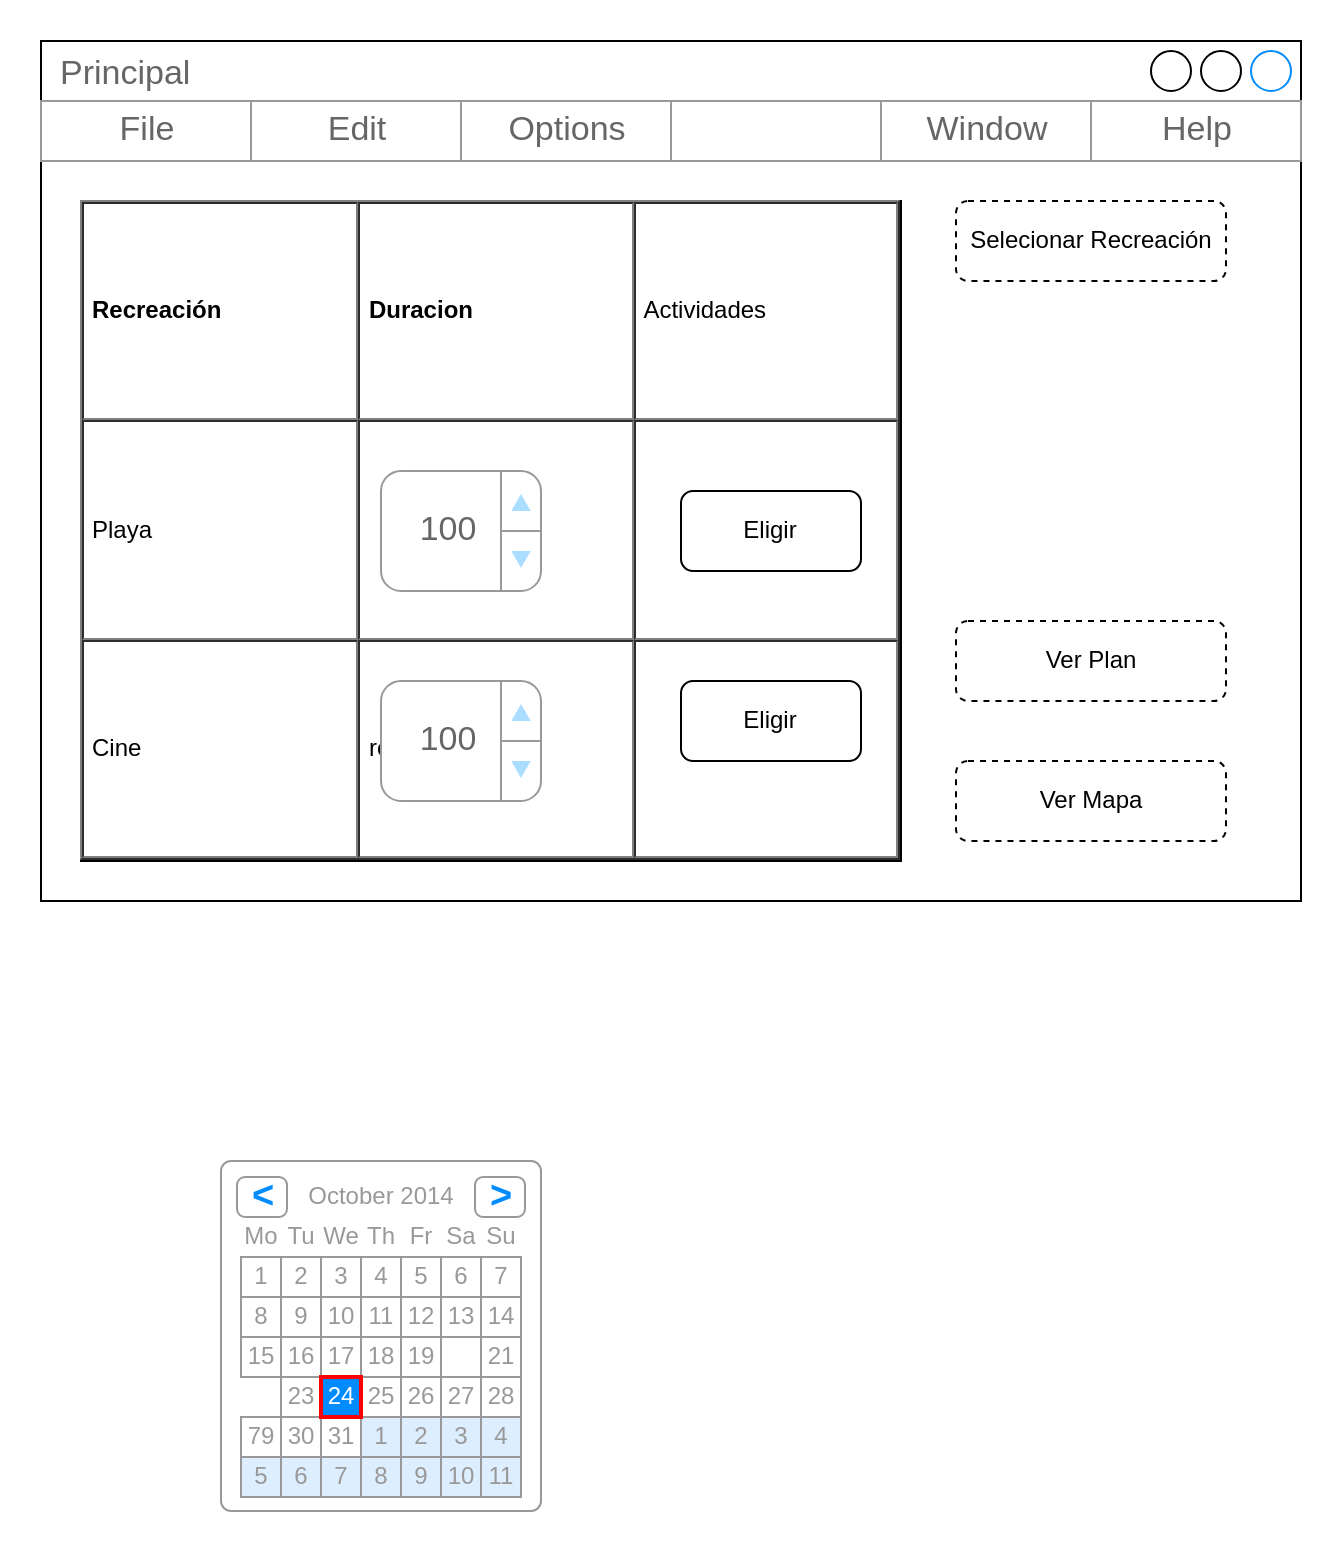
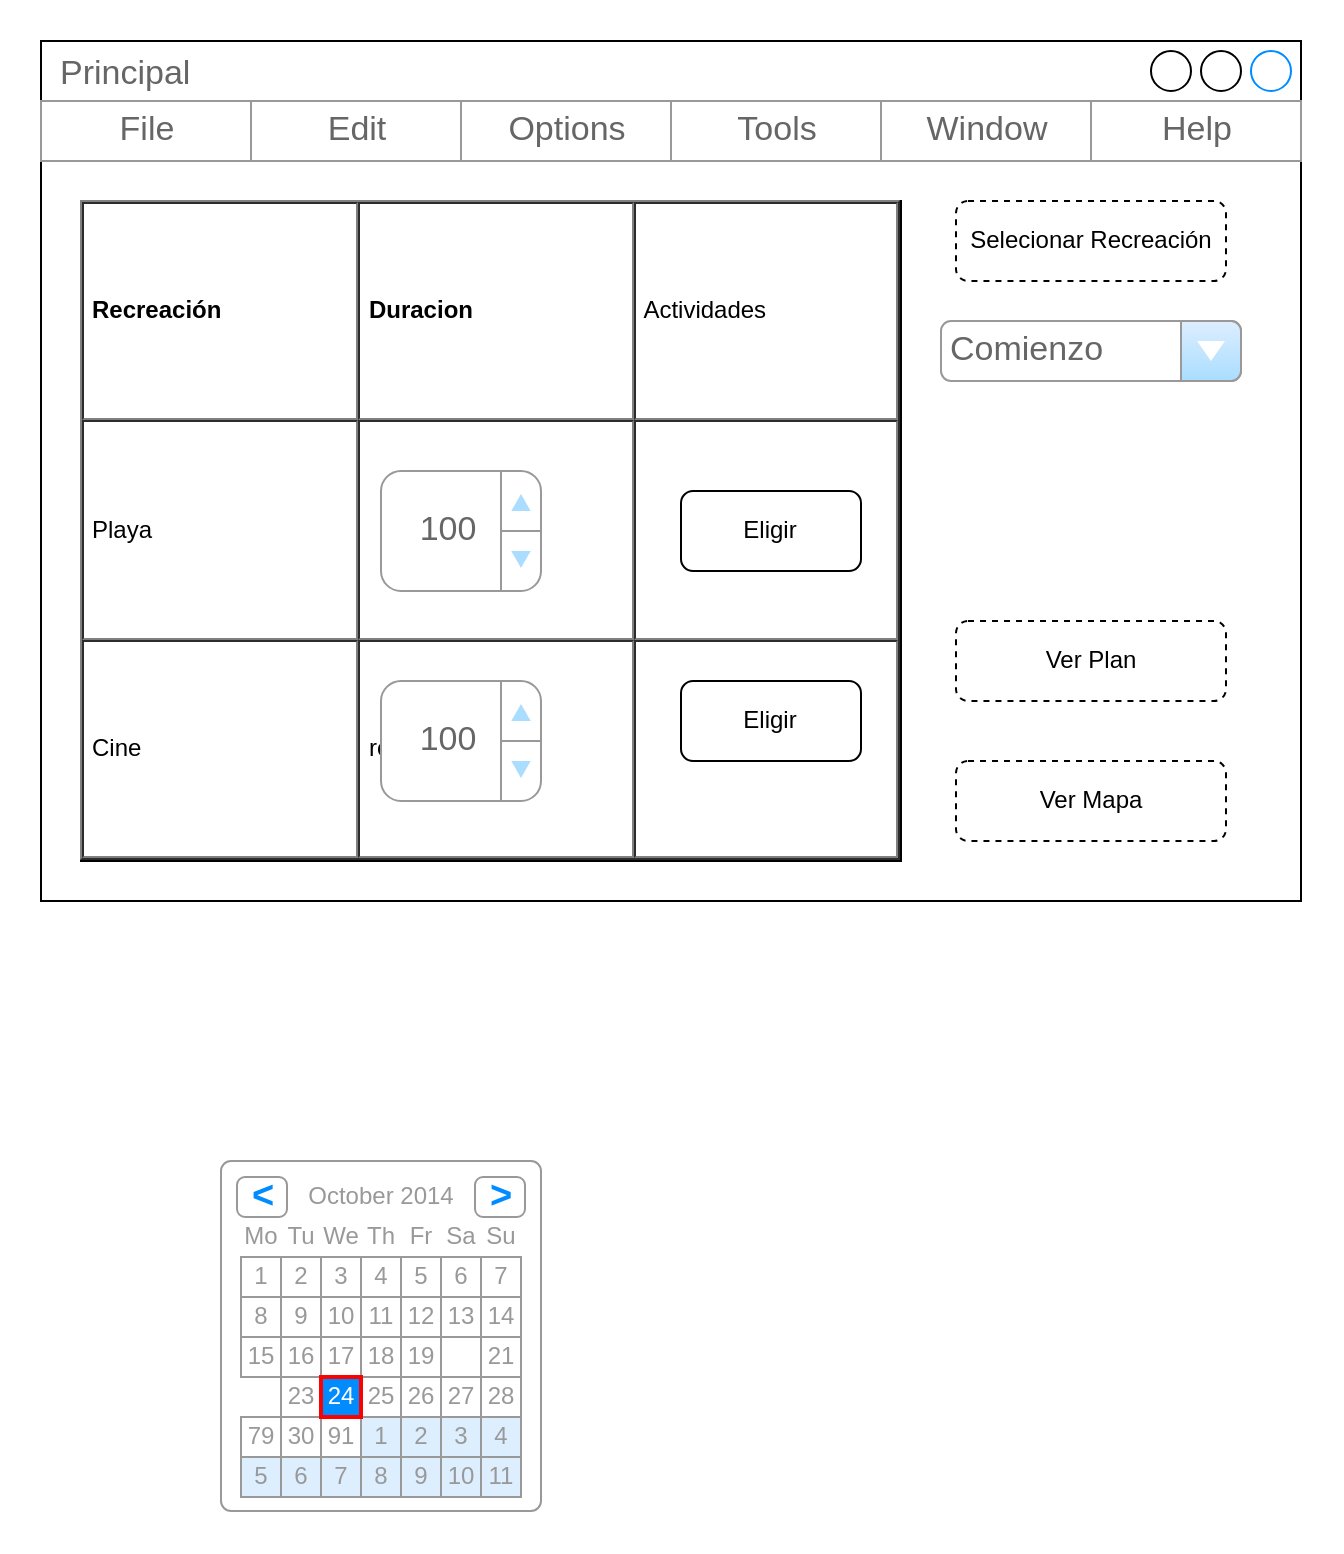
none -> (776, 131)
none -> (1091, 351)
(342, 1437) -> (342, 1437)
